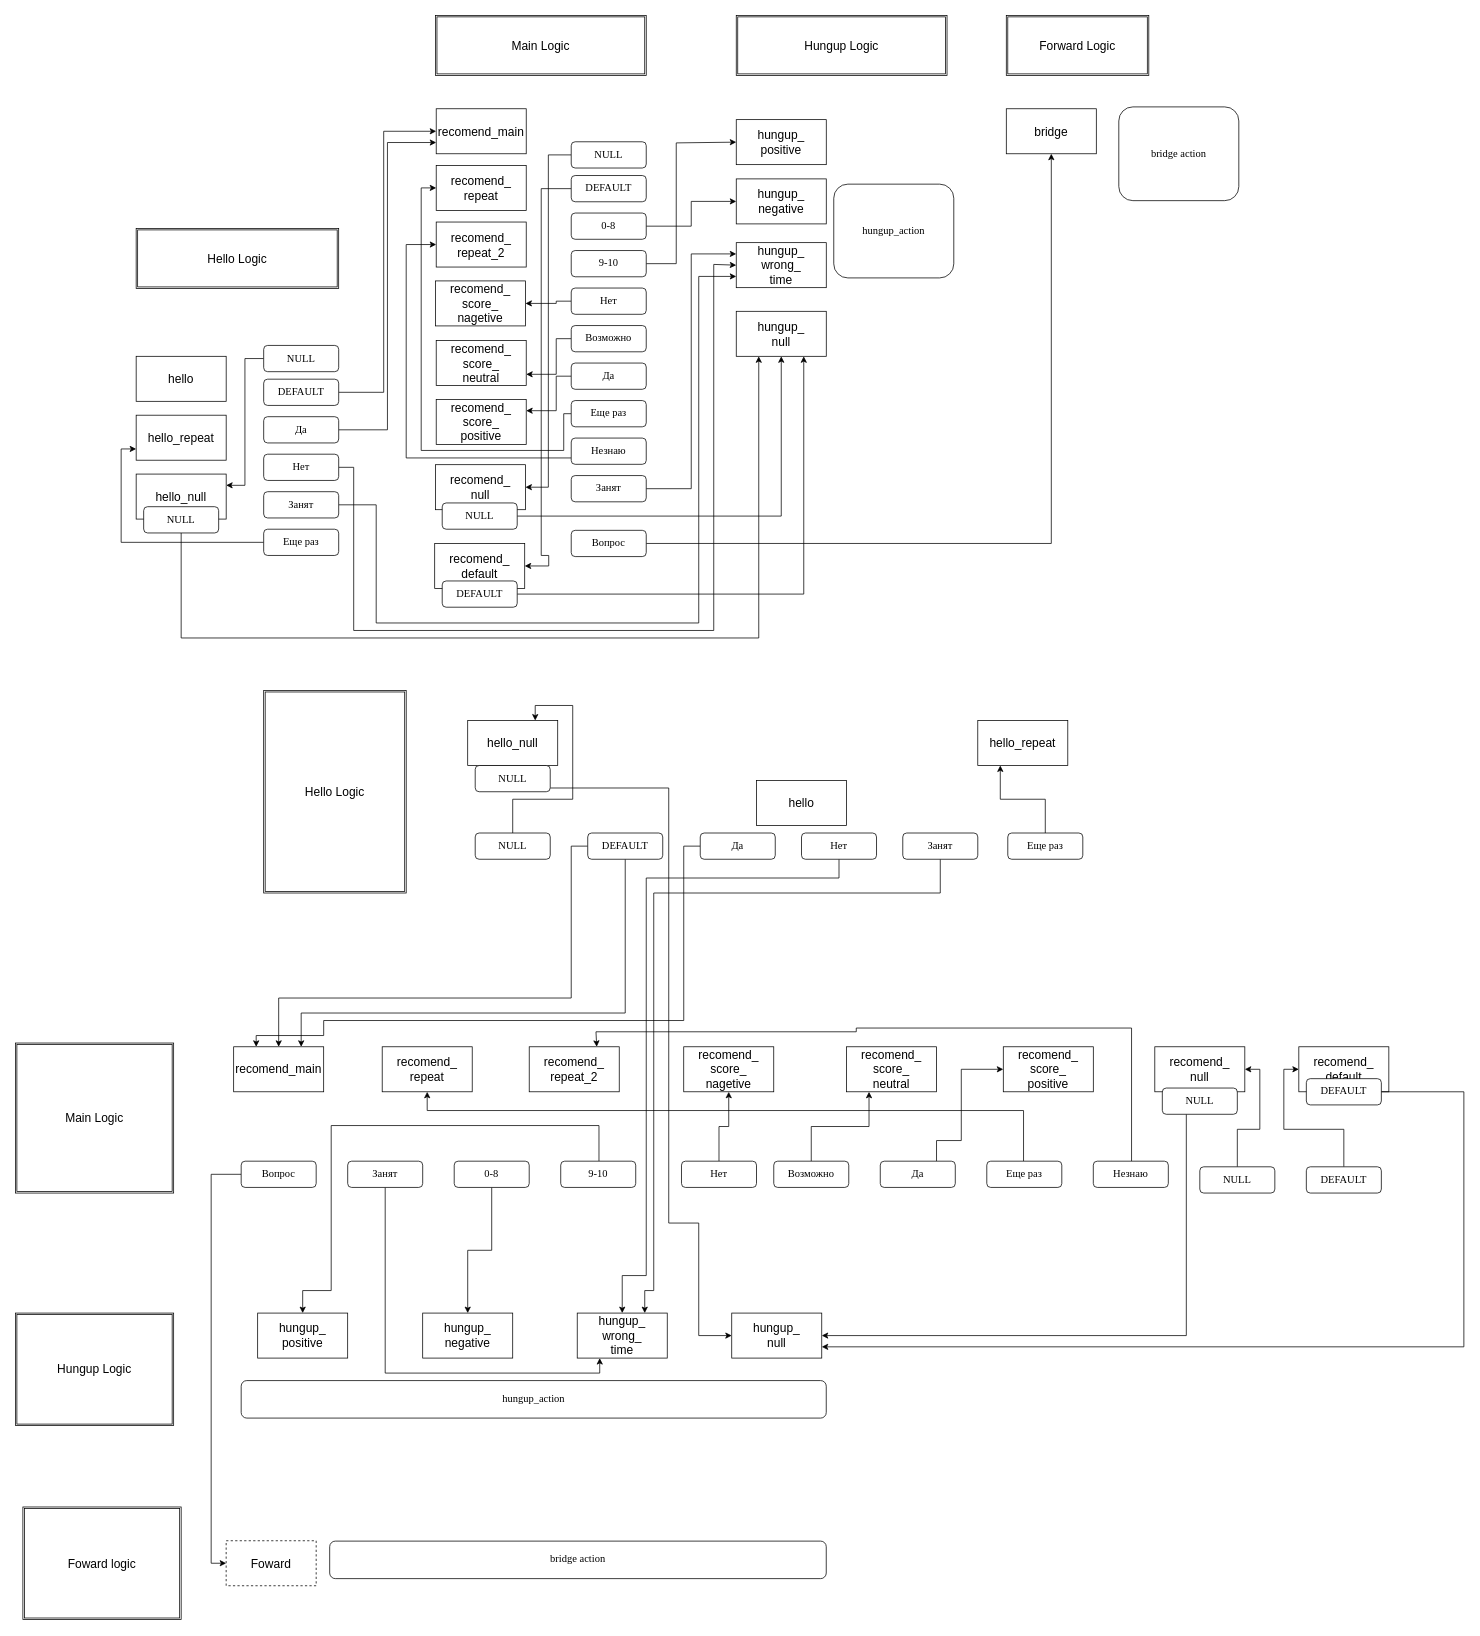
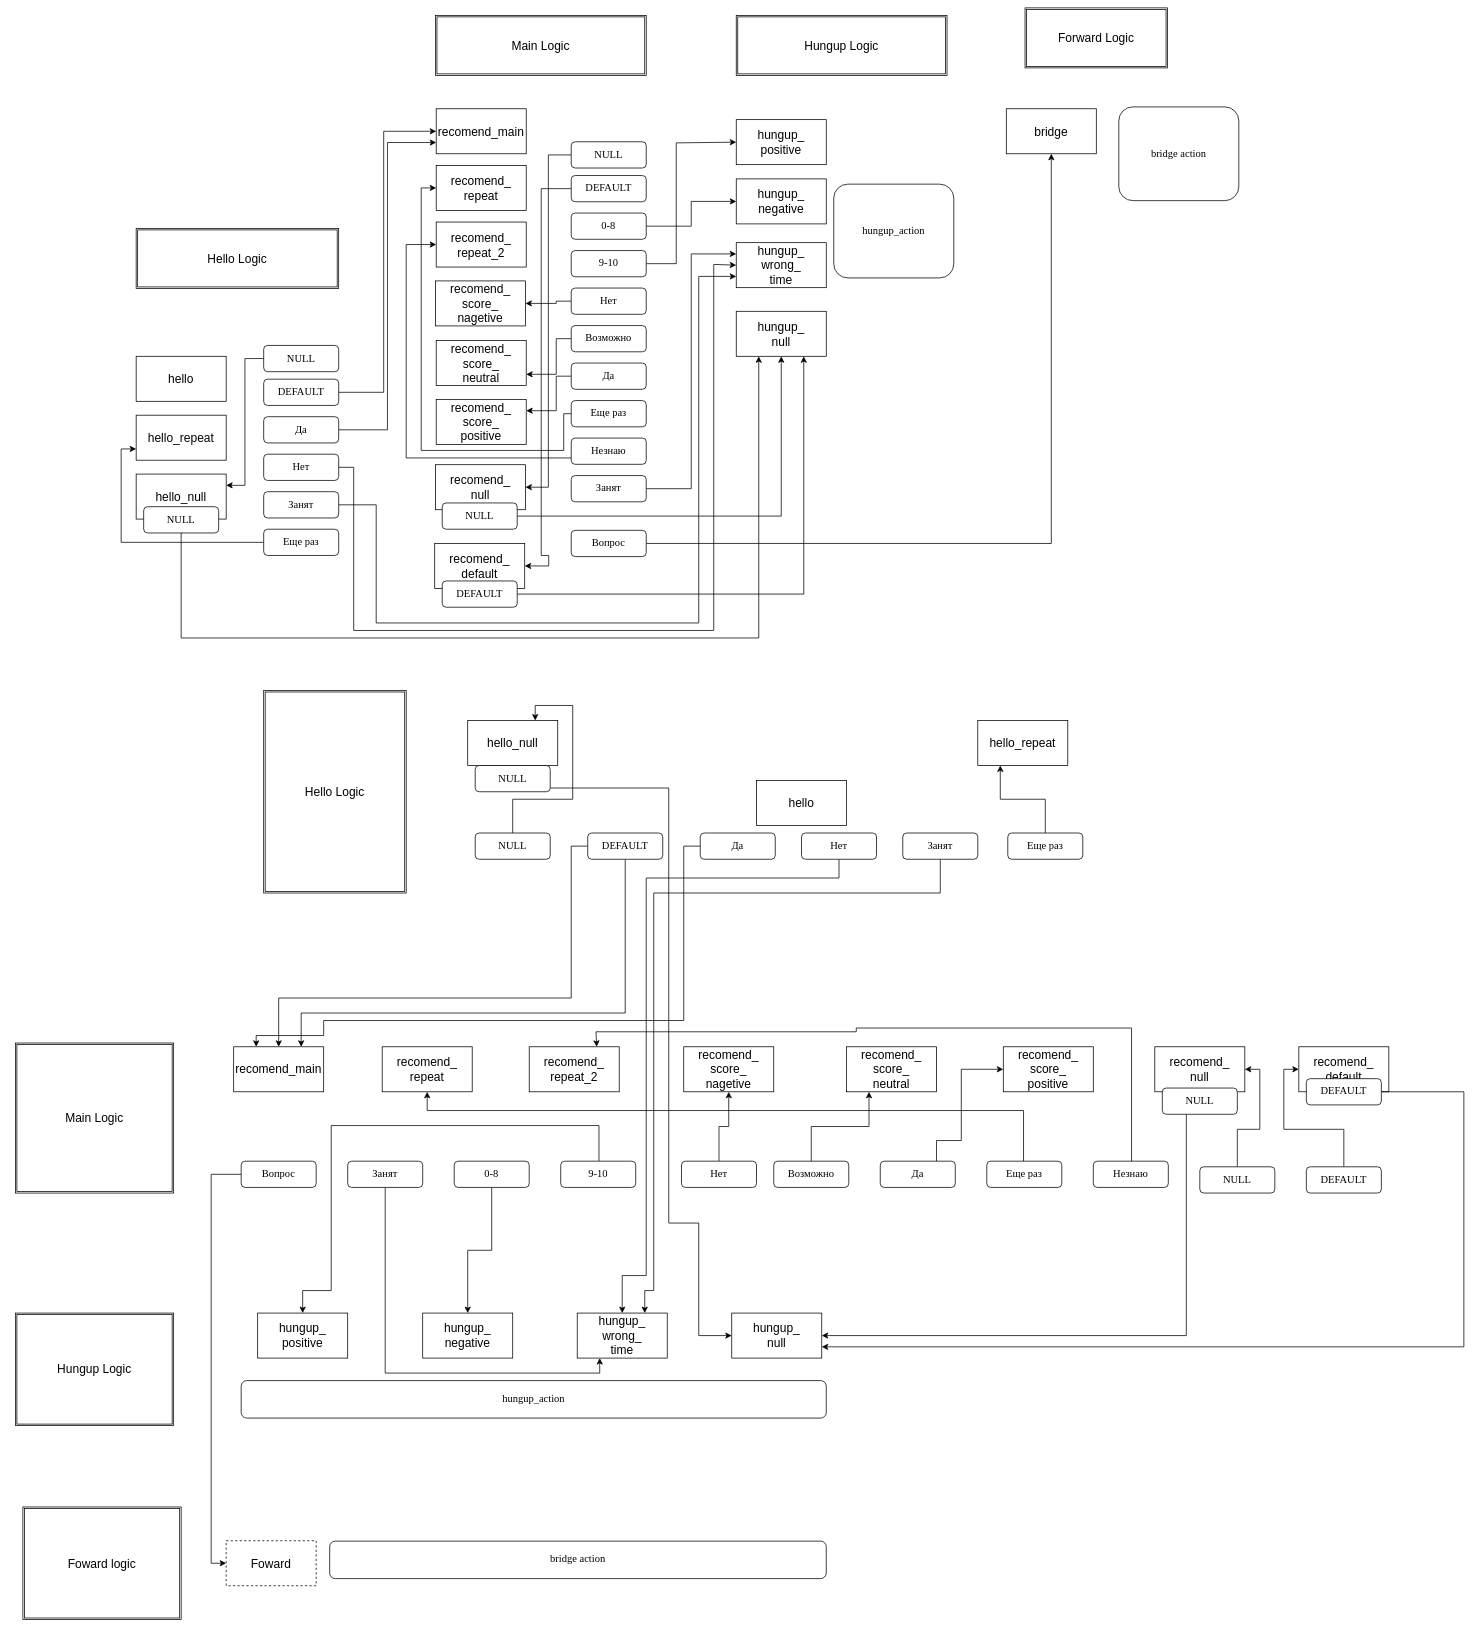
(1077, 45) -> (1096, 38)
